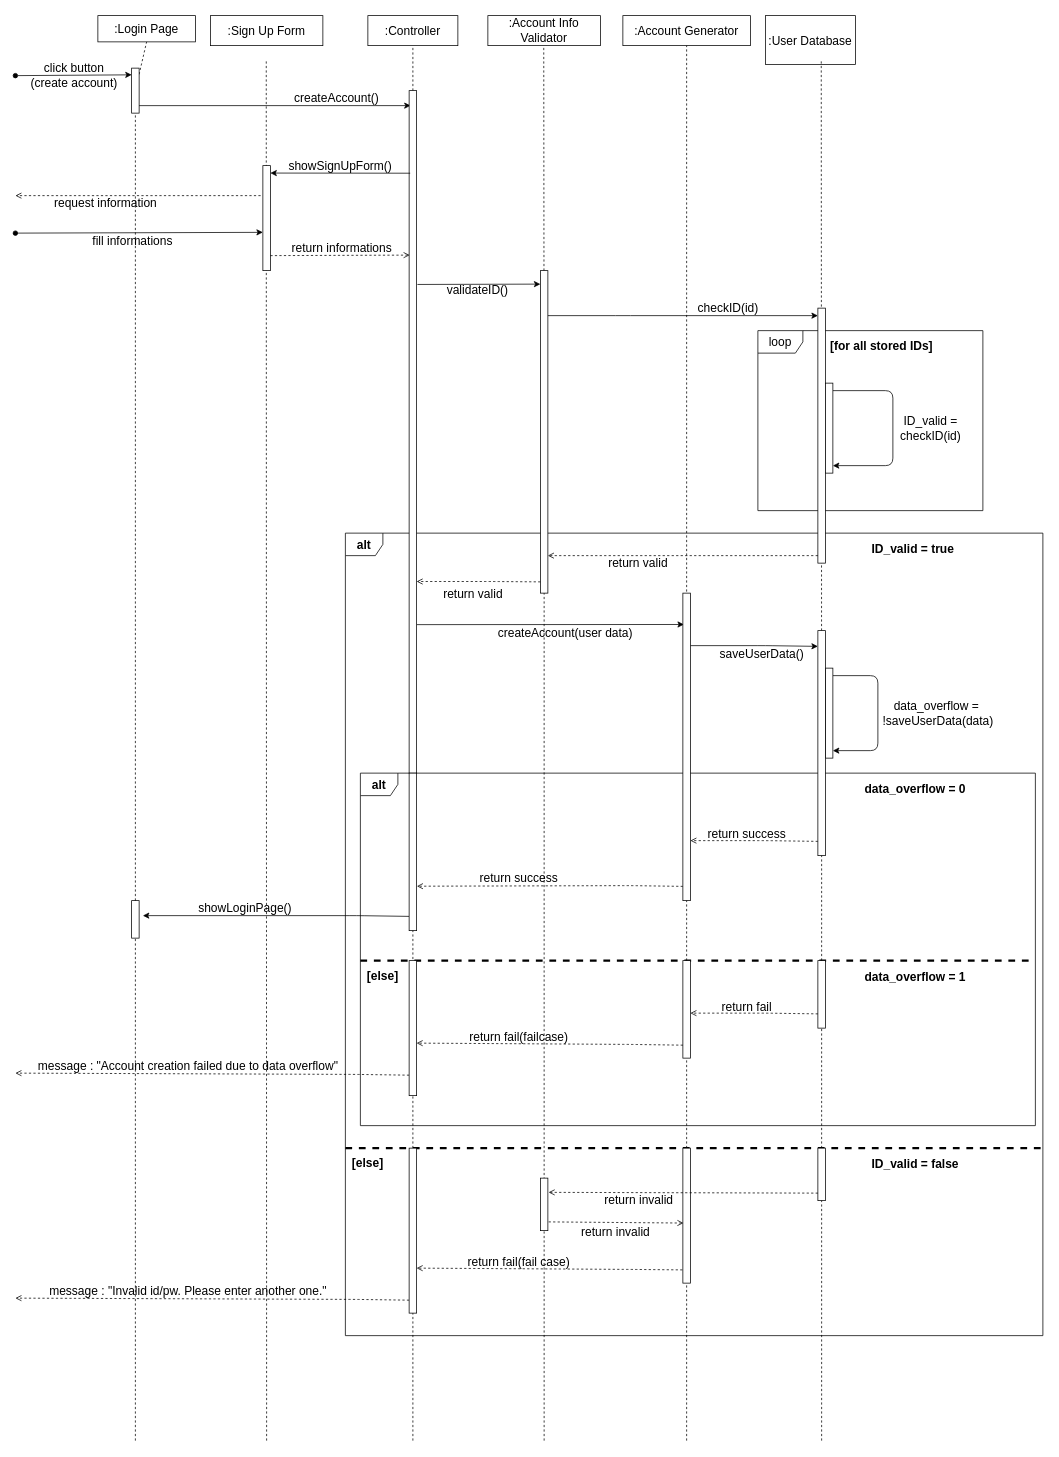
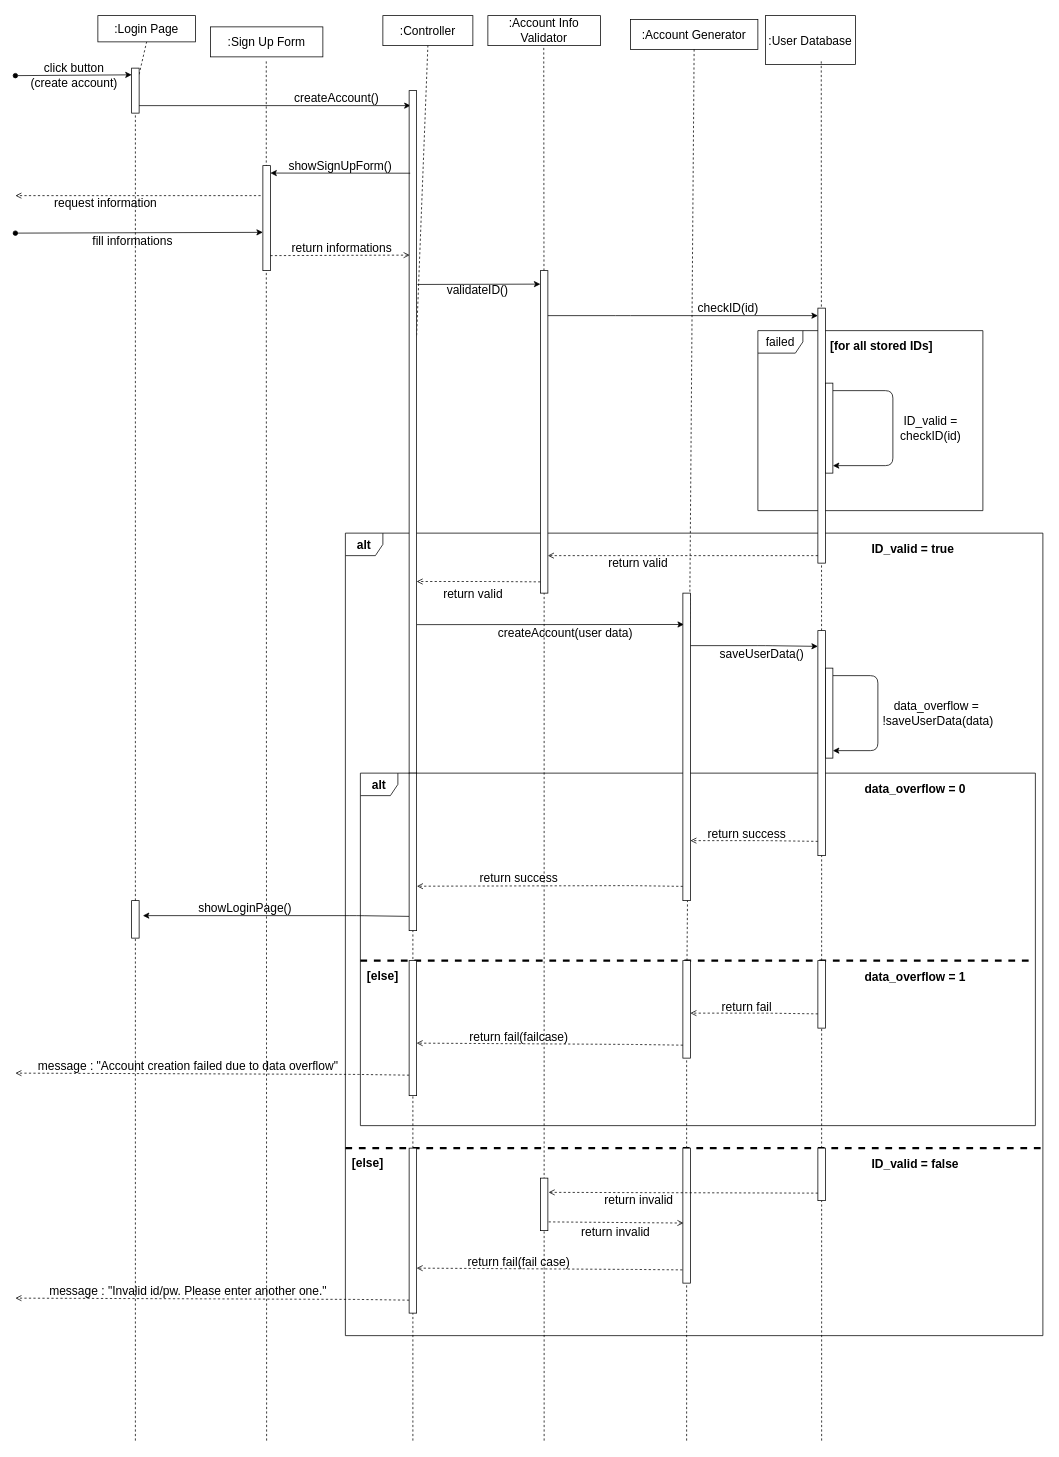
(267, 30) -> (267, 42)
(413, 30) -> (428, 30)
(687, 30) -> (694, 34)
(780, 342) -> (780, 342)
